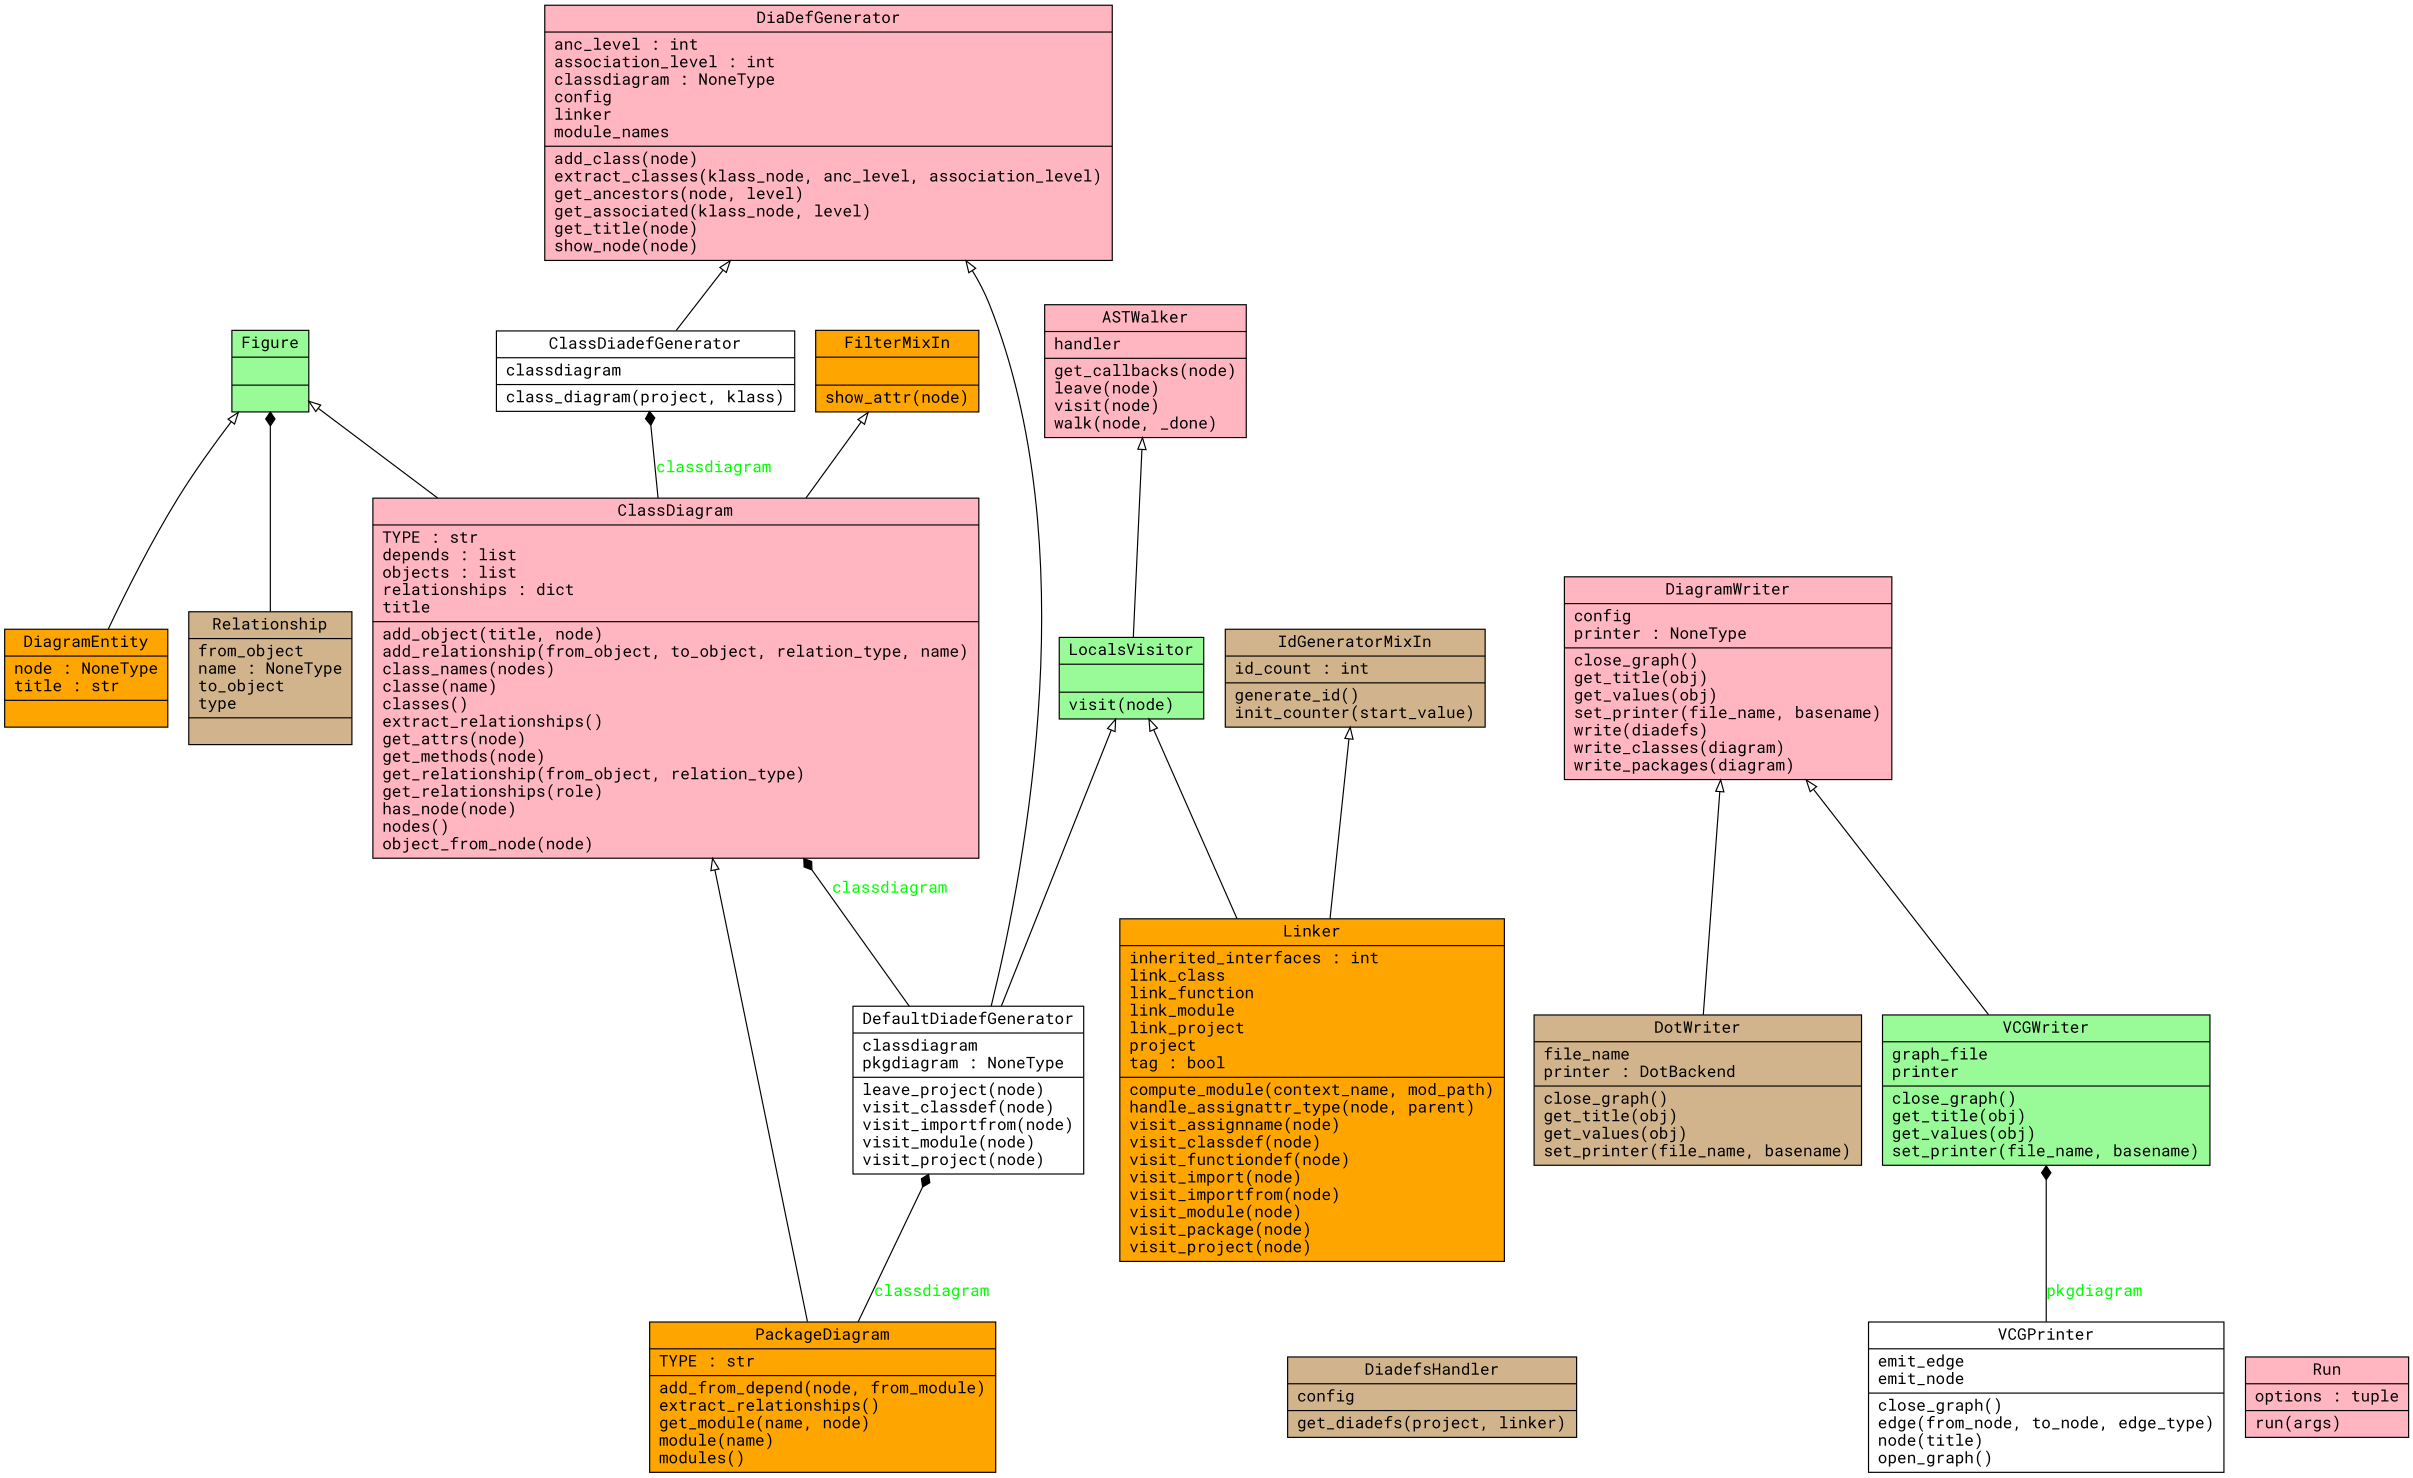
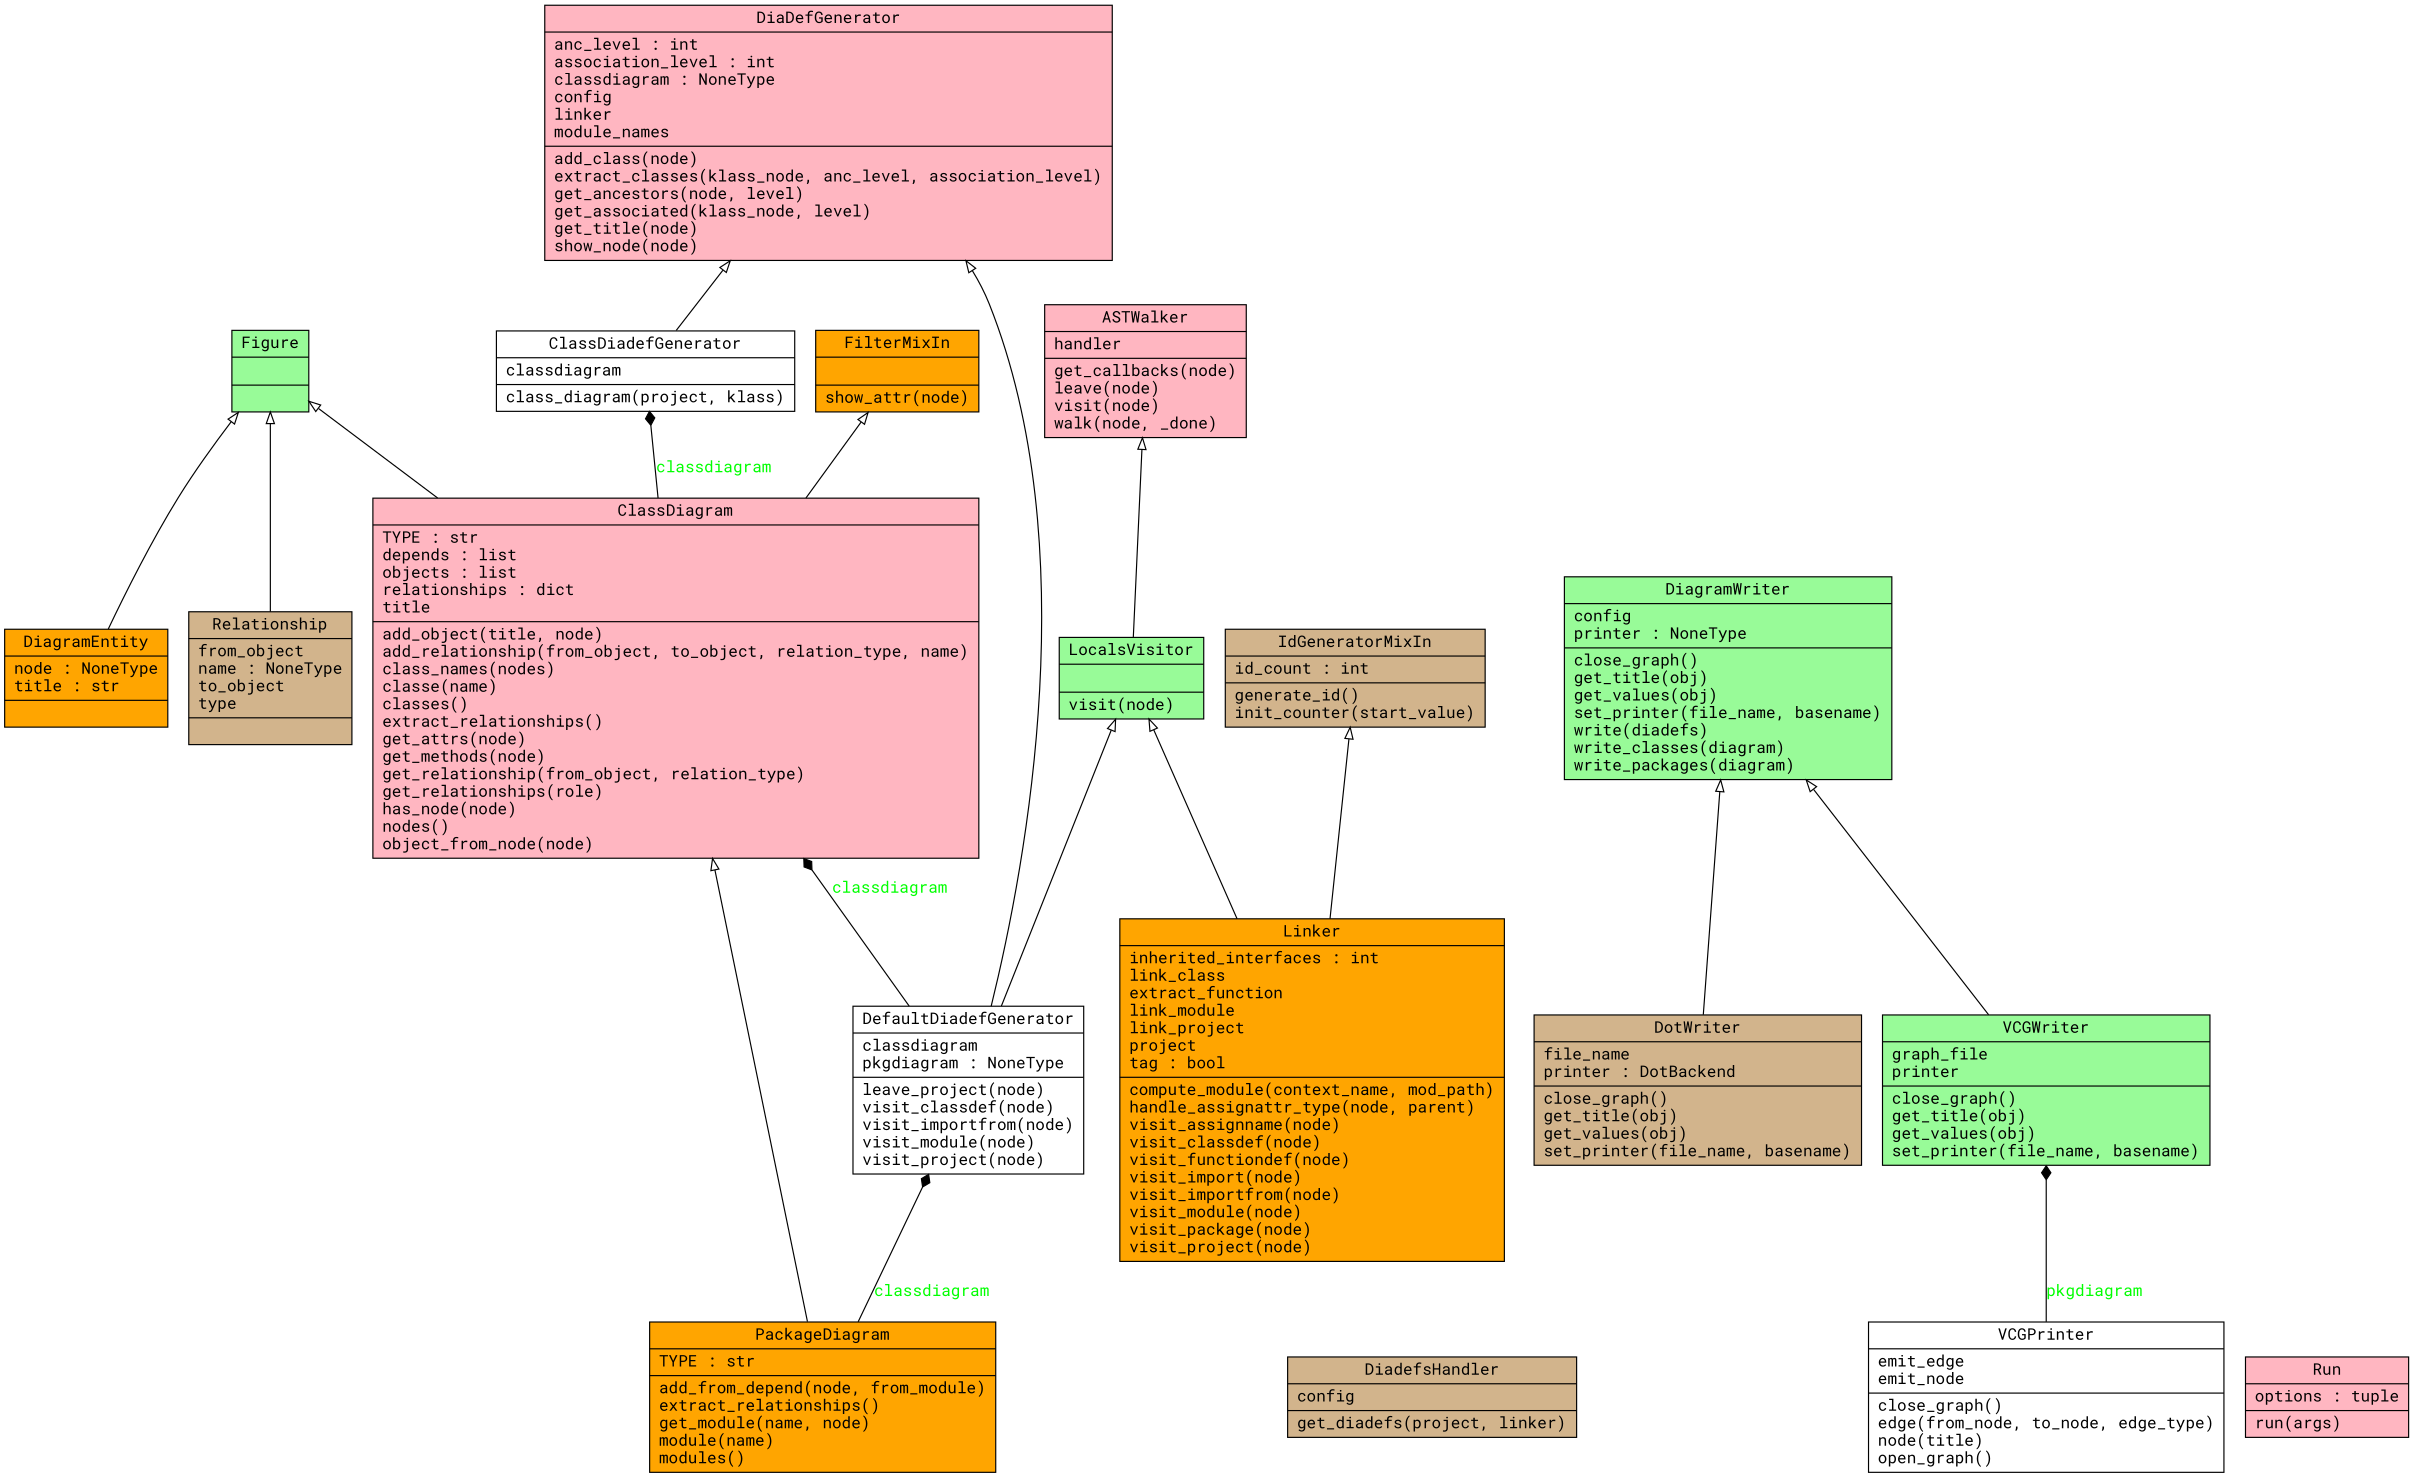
(270, 519) -> (270, 518)
(1728, 678) -> (1728, 678)
(1192, 993) -> (1207, 993)
